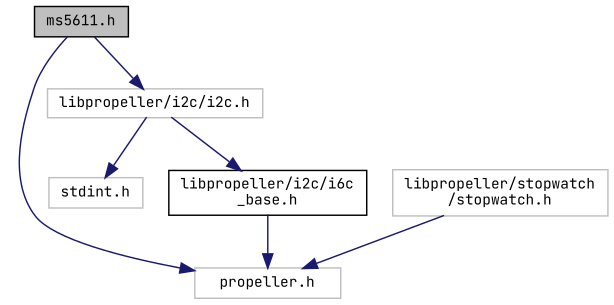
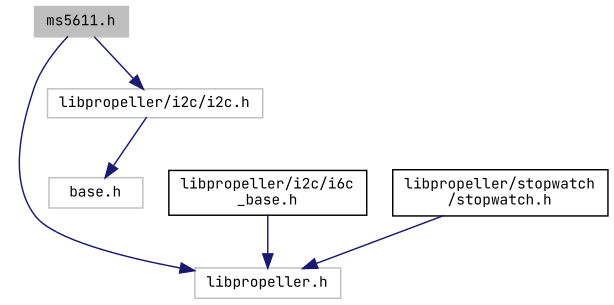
(81, 22) -> (81, 22)
(200, 140) -> none
(96, 193) -> (96, 193)
(500, 193) -> (500, 193)
(268, 283) -> (268, 283)
